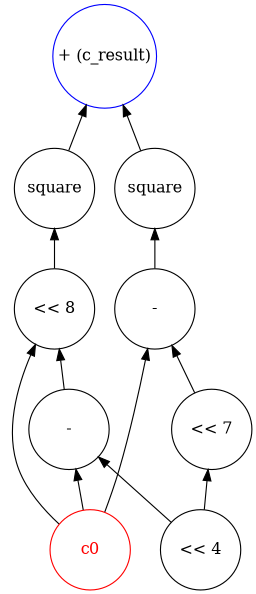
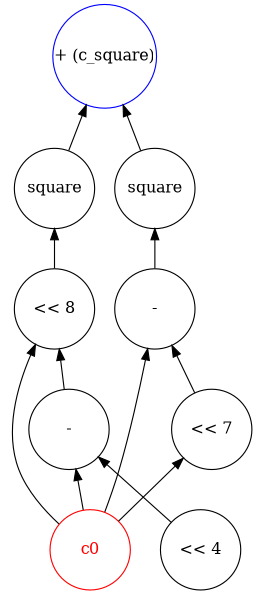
(105, 56) -> (105, 56)
(206, 495) -> (148, 492)
